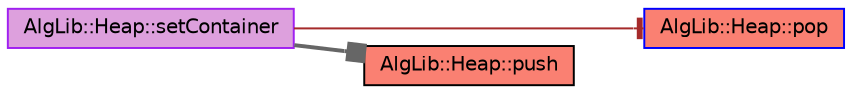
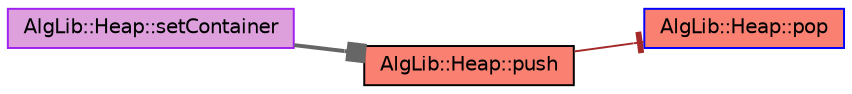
(464, 28) -> (604, 47)
